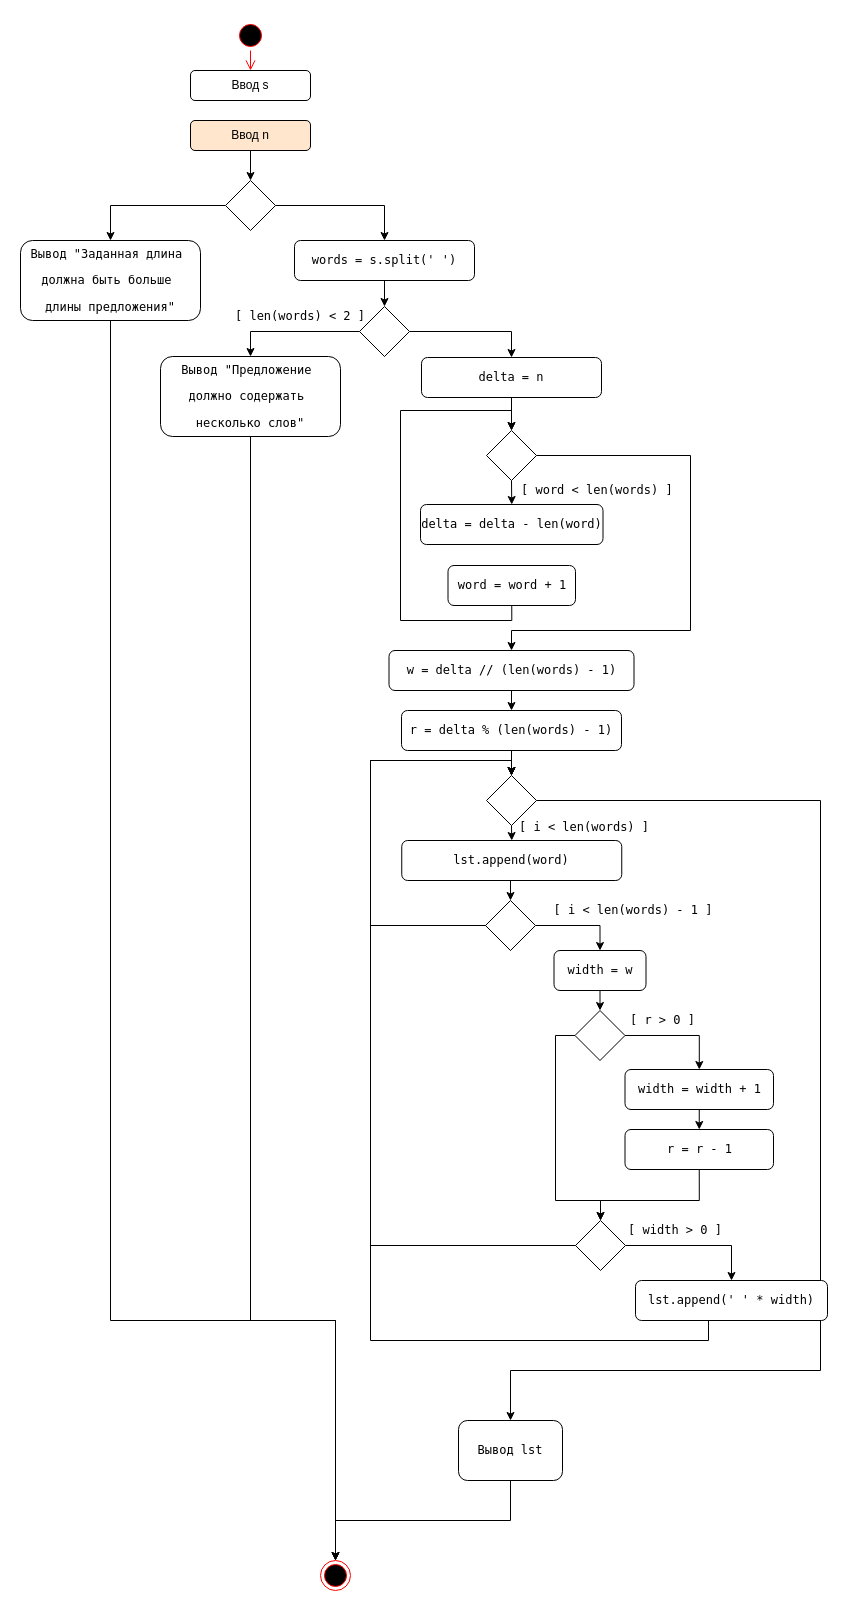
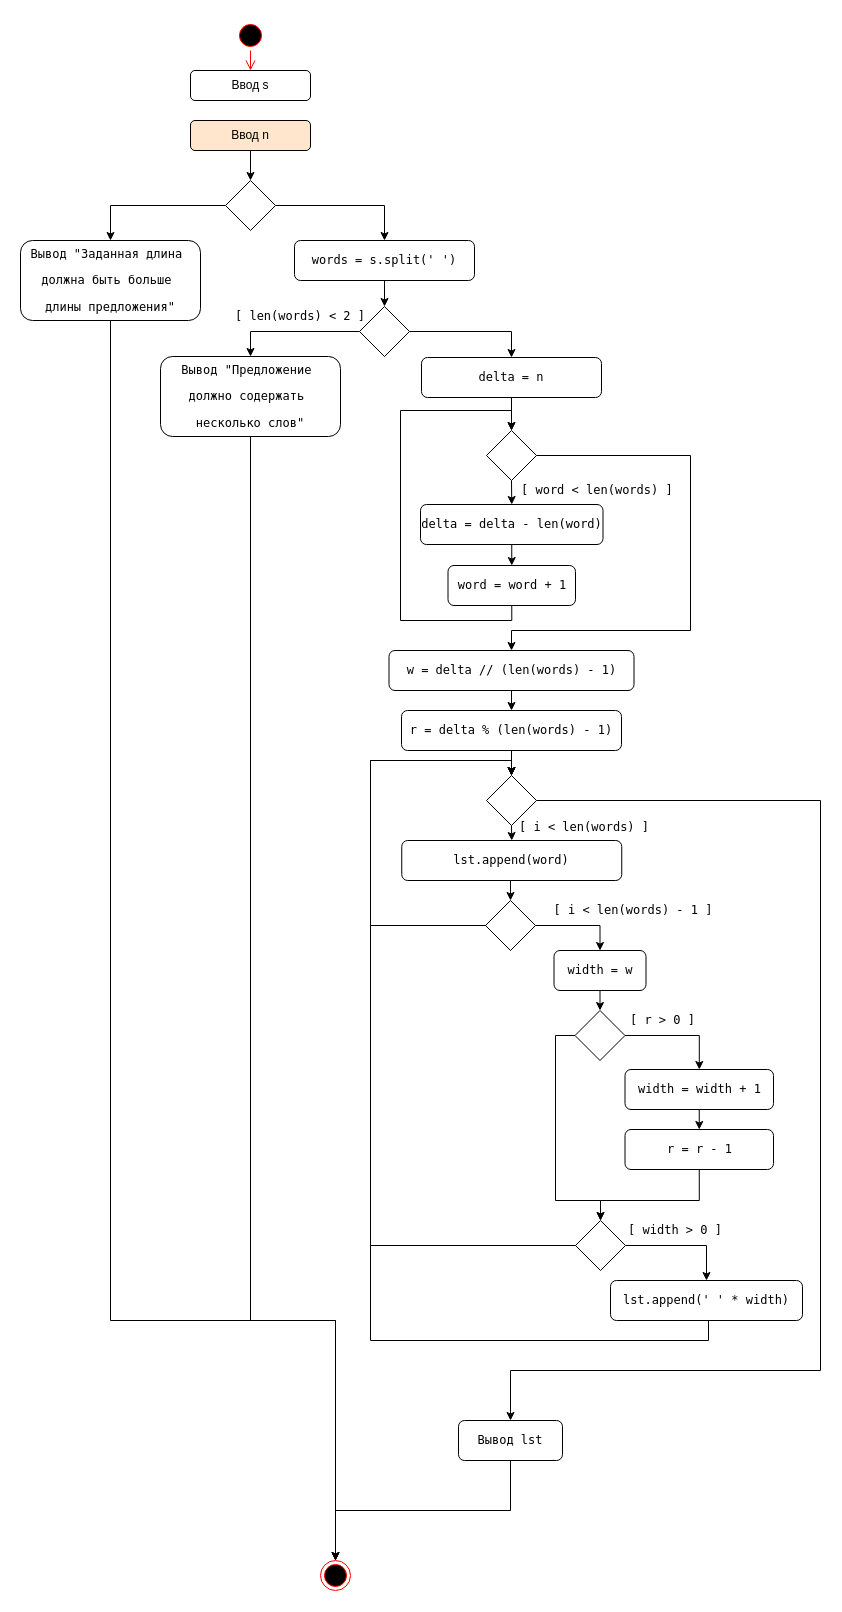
none -> (512, 552)
(732, 1301) -> (707, 1301)
(511, 1451) -> (511, 1441)
